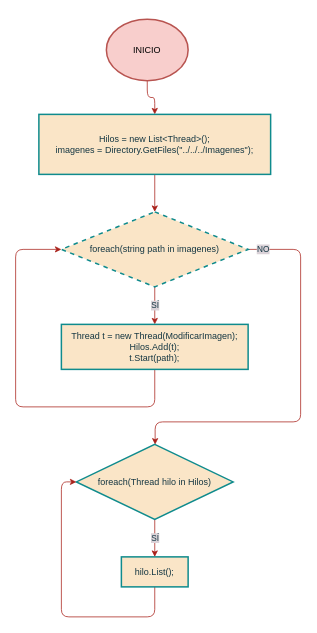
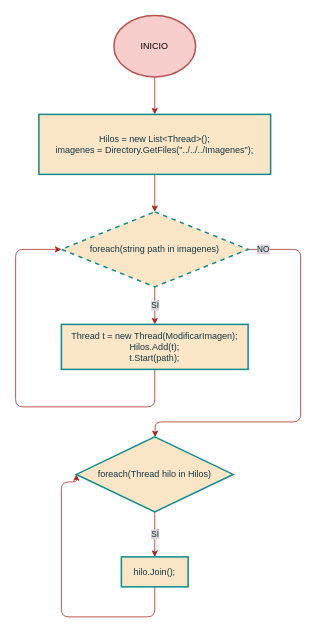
(147, 50) -> (155, 46)
(155, 482) -> (155, 474)
(155, 572) -> (155, 572)
